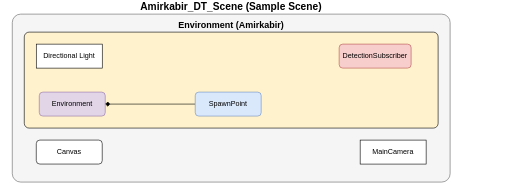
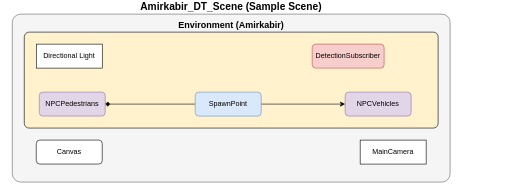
(375, 56) -> (348, 56)
(72, 104) -> (72, 104)
none -> (339, 104)
none -> (378, 104)
